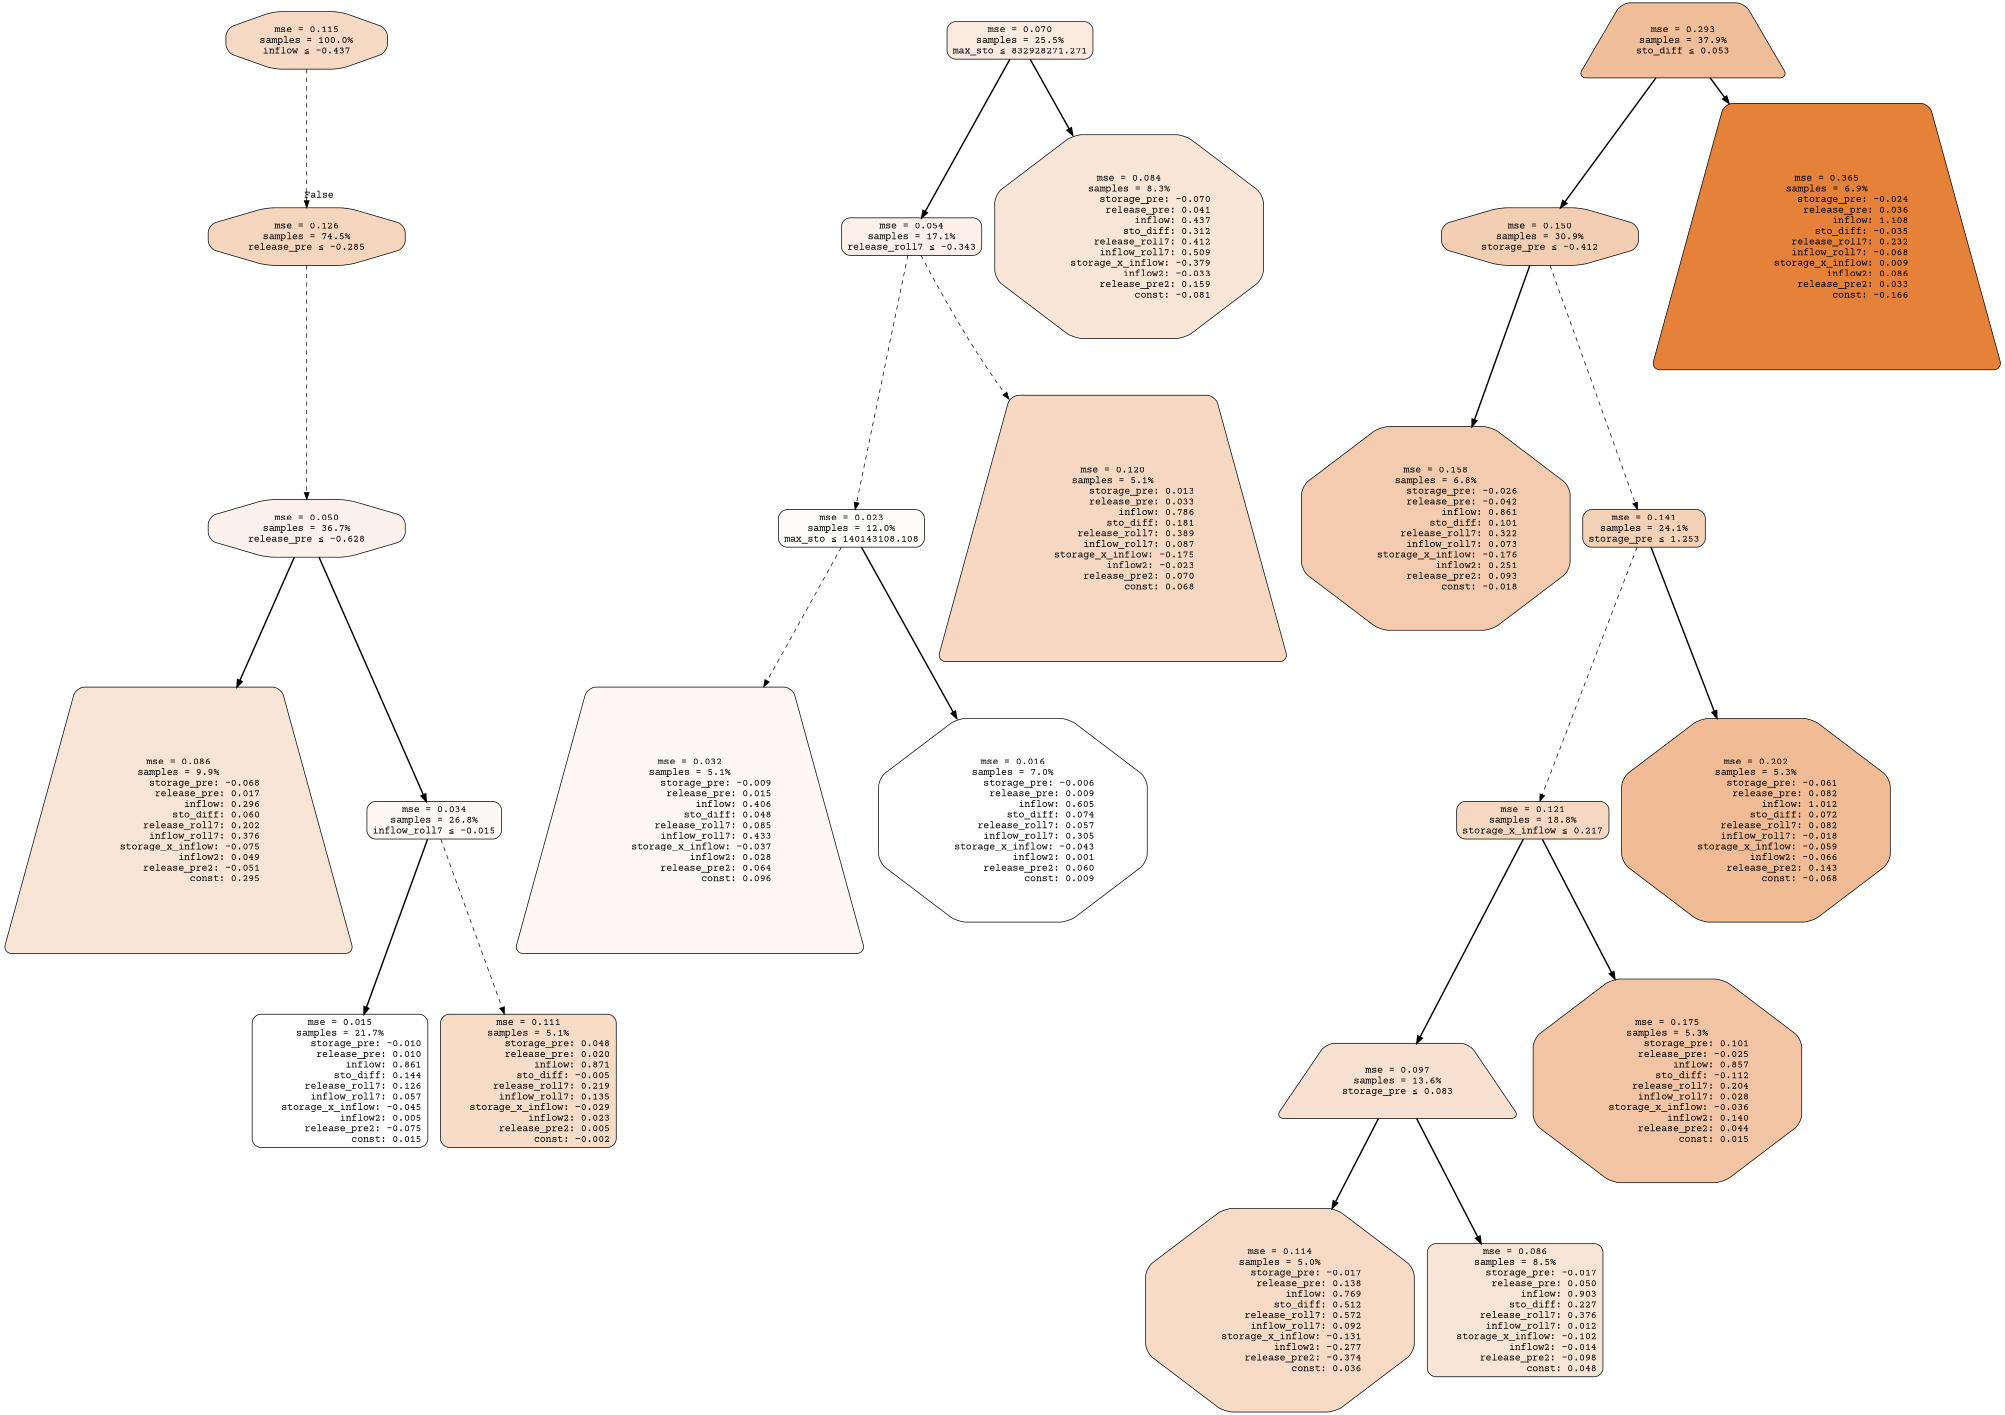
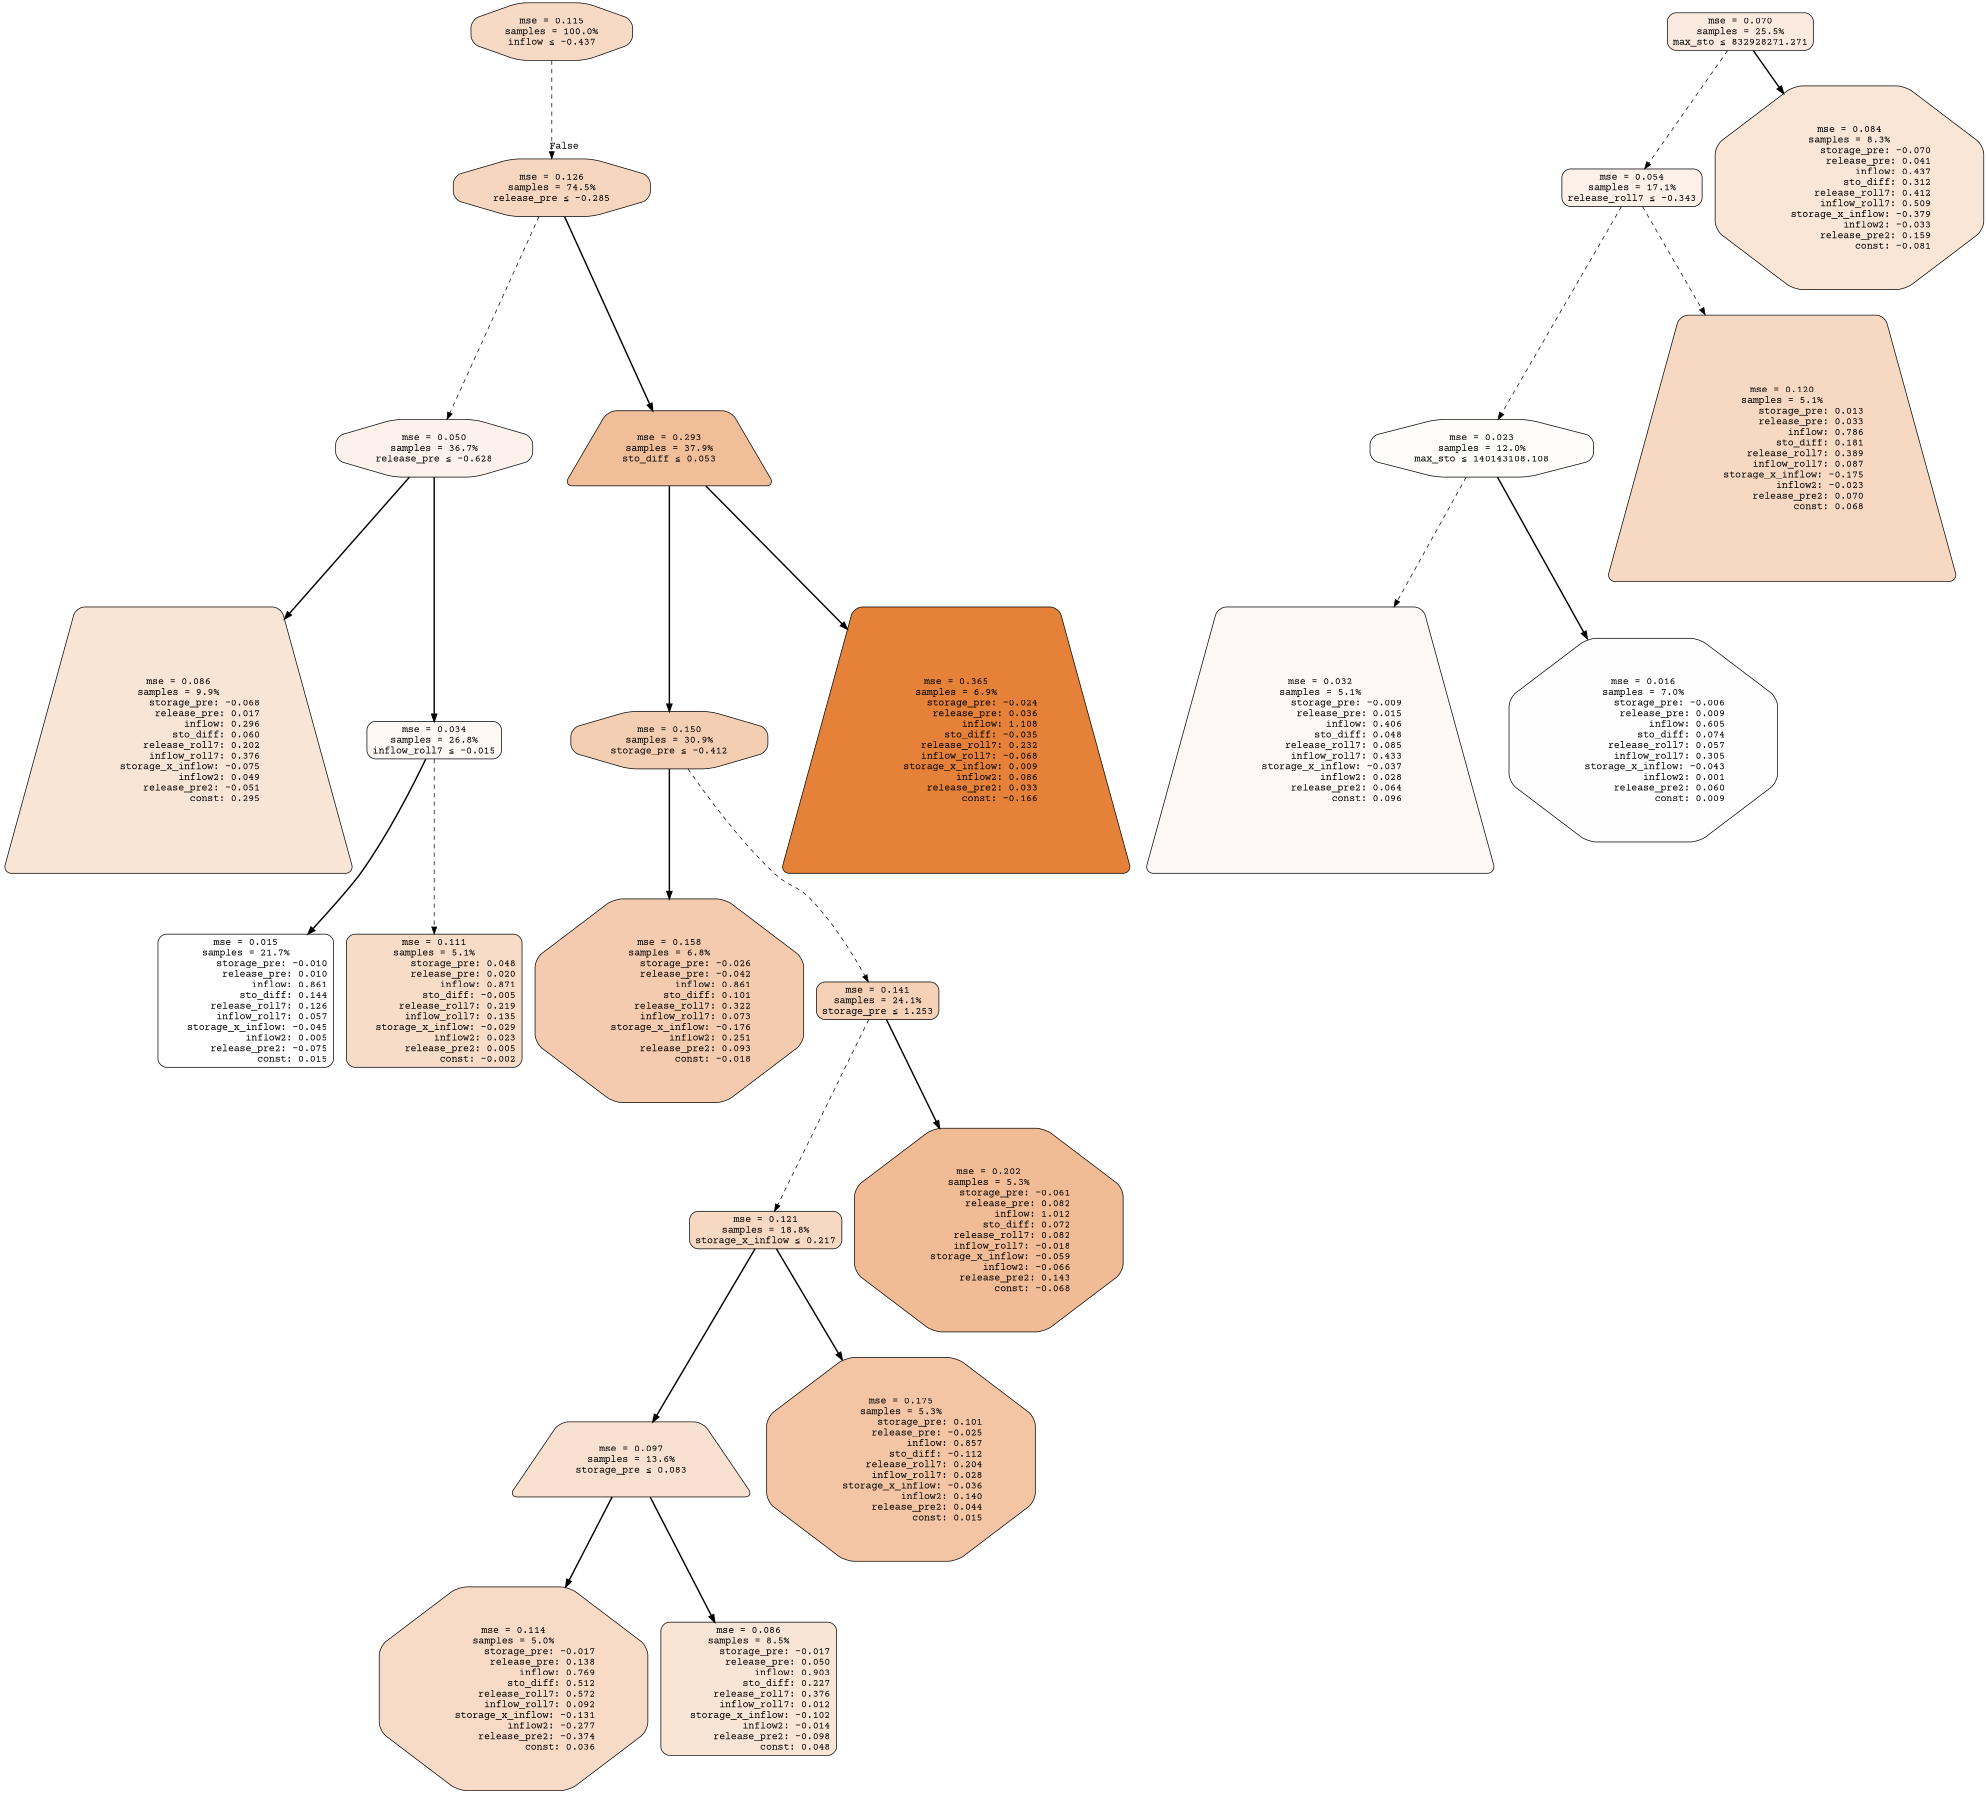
(967, 135) -> (1688, 107)
none -> (607, 310)
(851, 528) -> (1482, 448)
